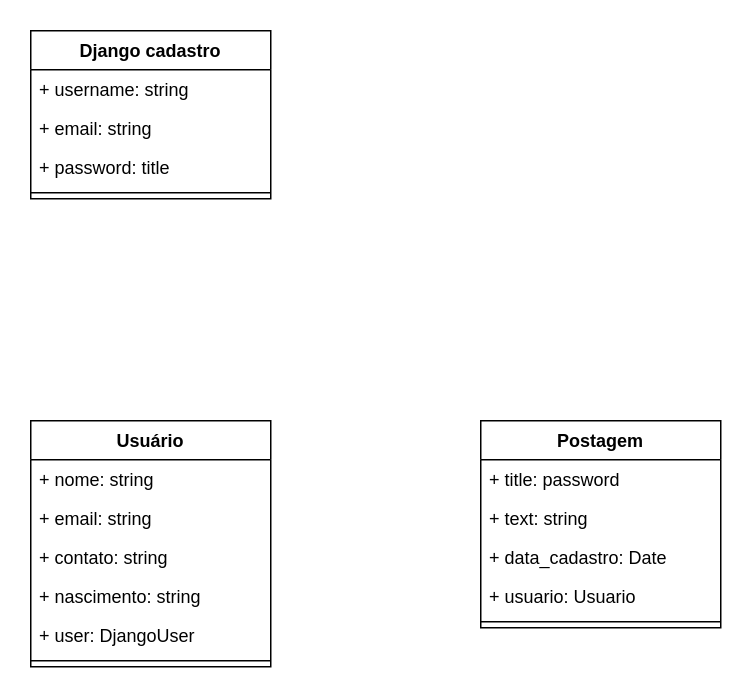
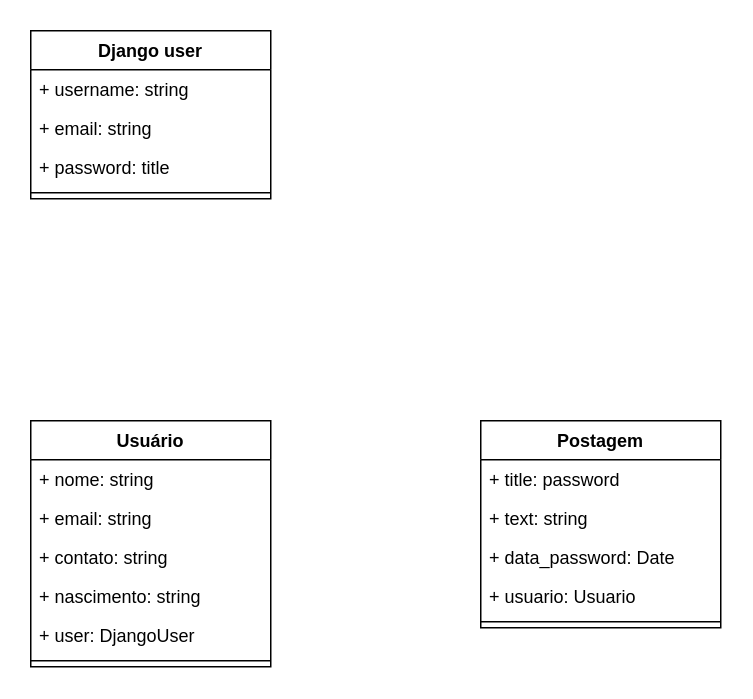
(150, 51) -> (150, 51)
(588, 558) -> (588, 558)
